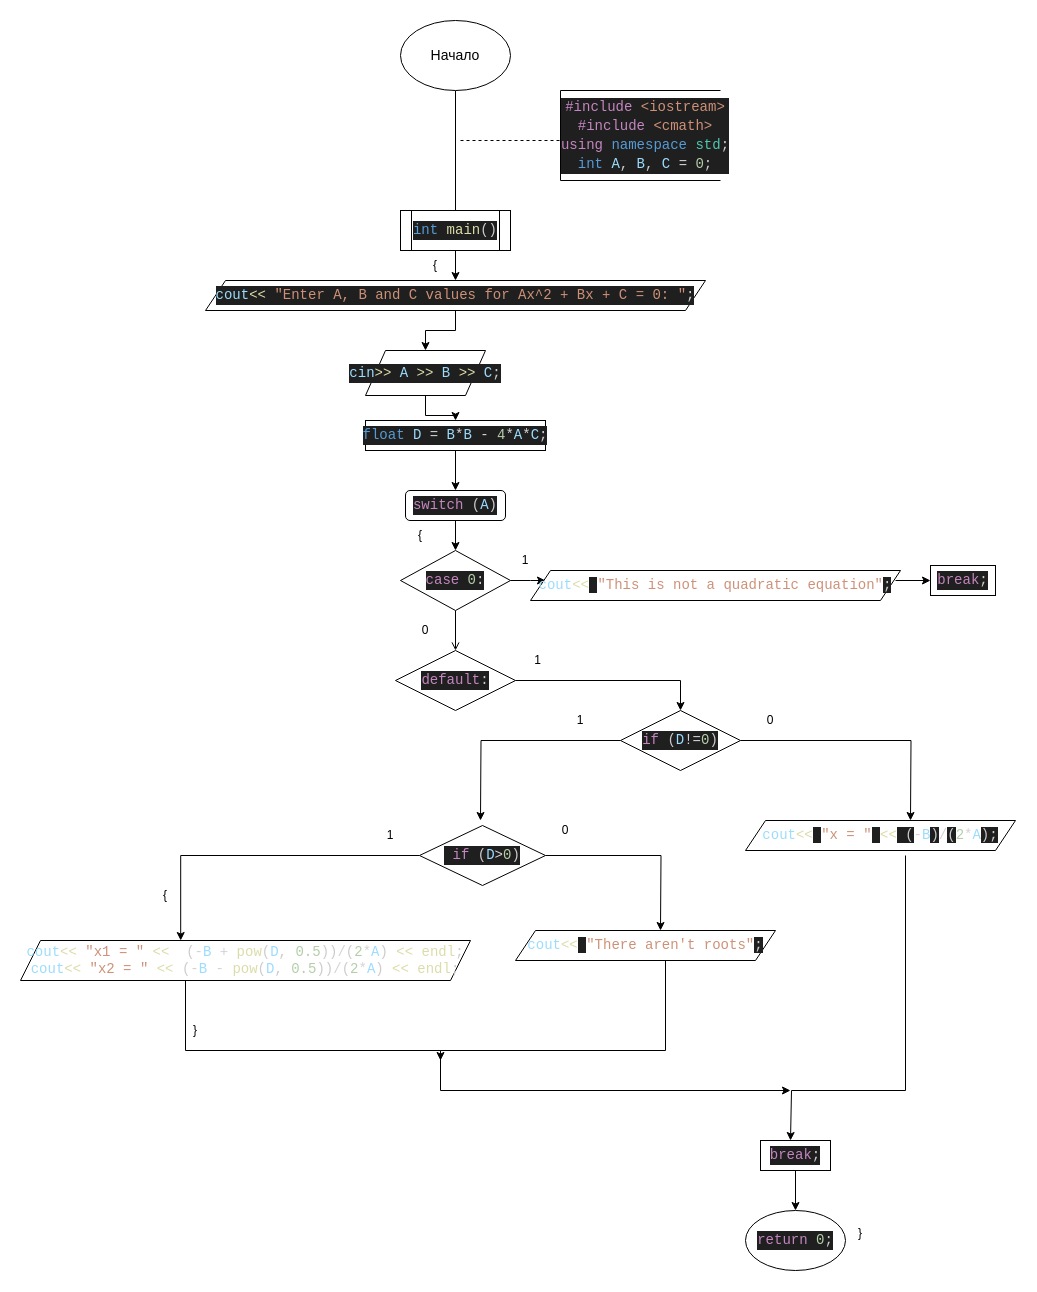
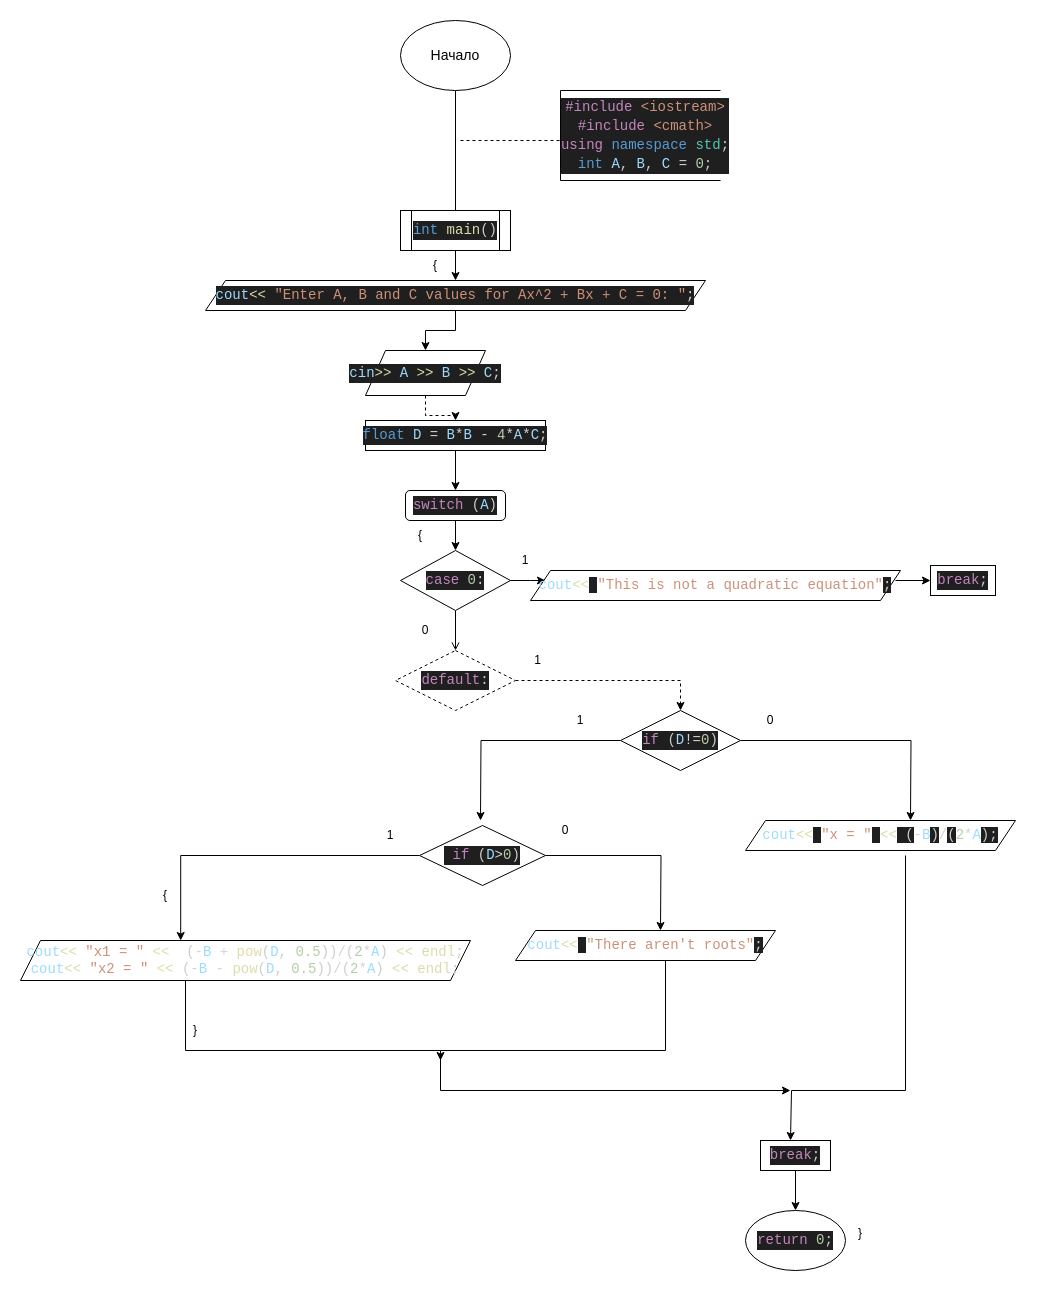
(430, 416) -> (430, 416)
(456, 681) -> (456, 681)
(609, 681) -> (609, 681)
